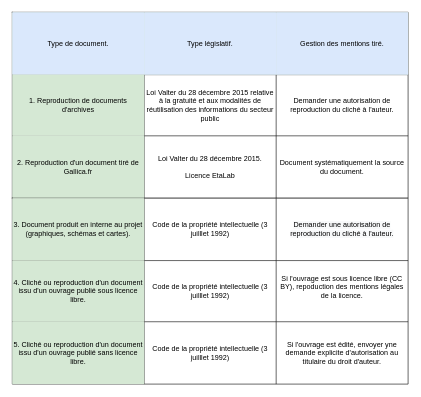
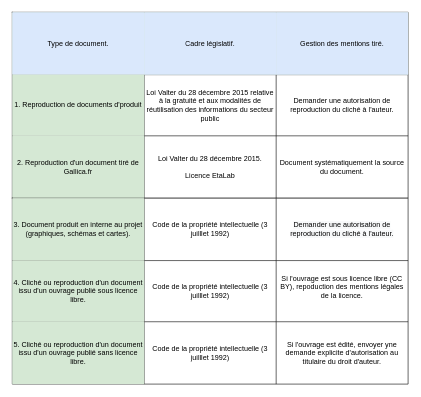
(210, 44) -> (210, 44)
(78, 105) -> (78, 105)
